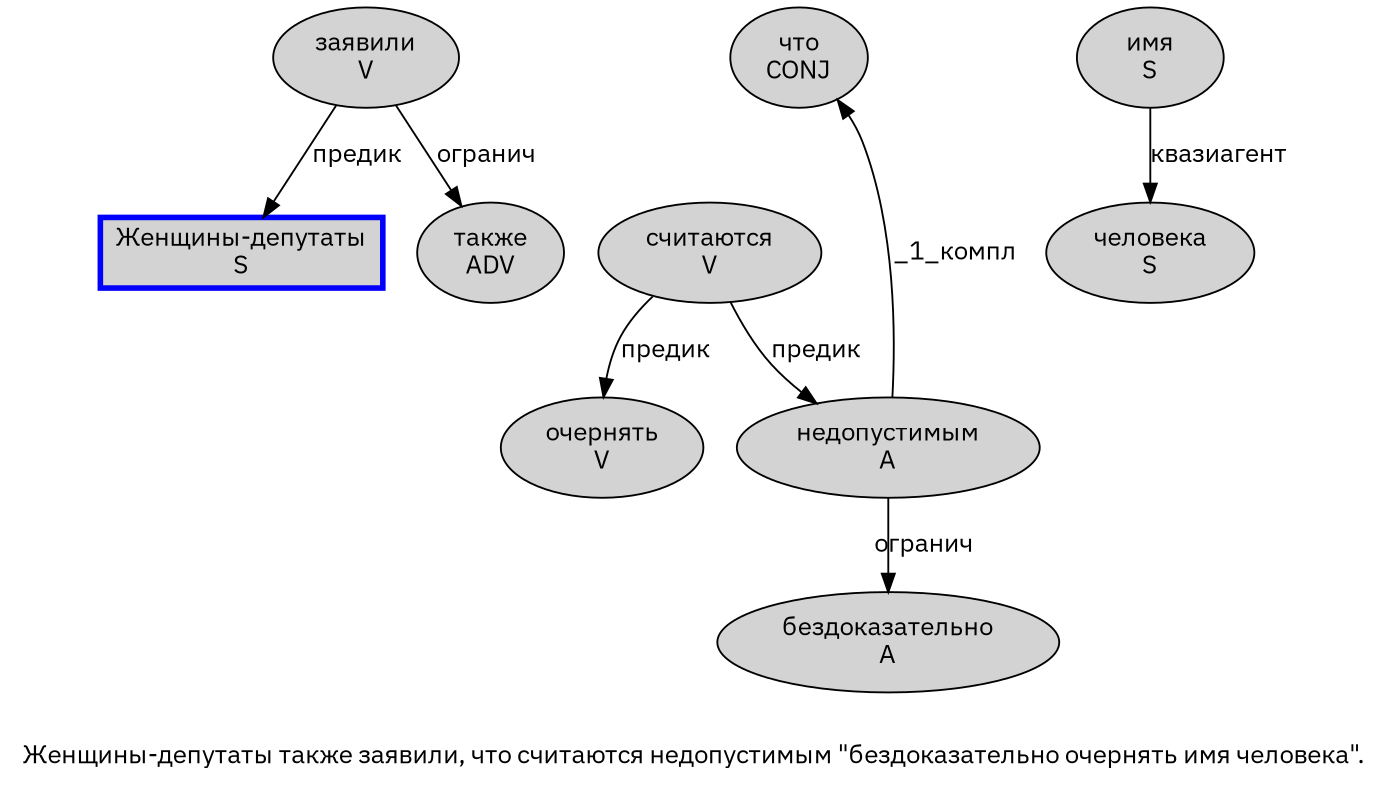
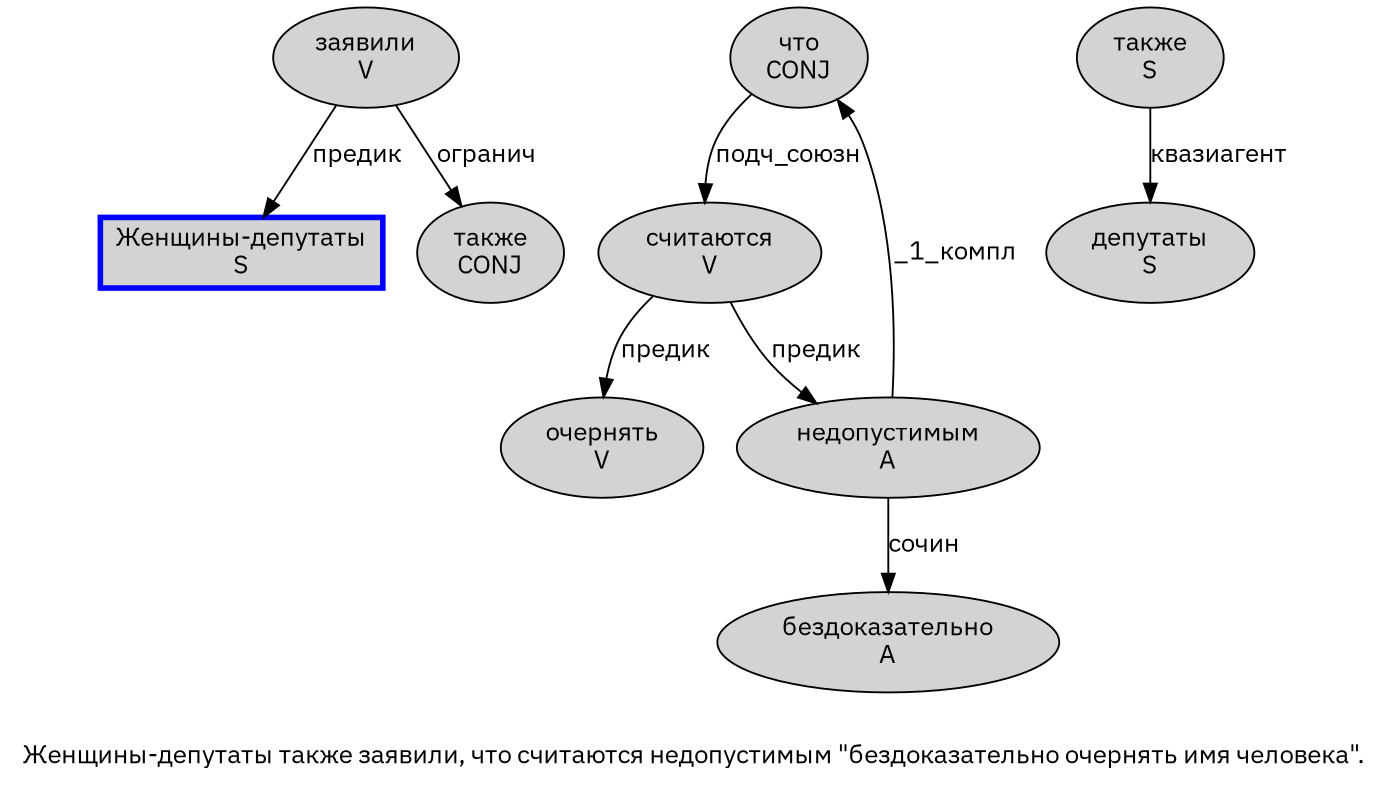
(1150, 58) -> (1150, 58)
none -> (719, 134)
(491, 253) -> (491, 253)
(1150, 253) -> (1150, 253)
(925, 545) -> (925, 545)
